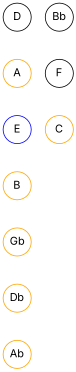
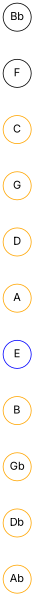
(17, 17) -> (17, 242)
none -> (17, 186)
